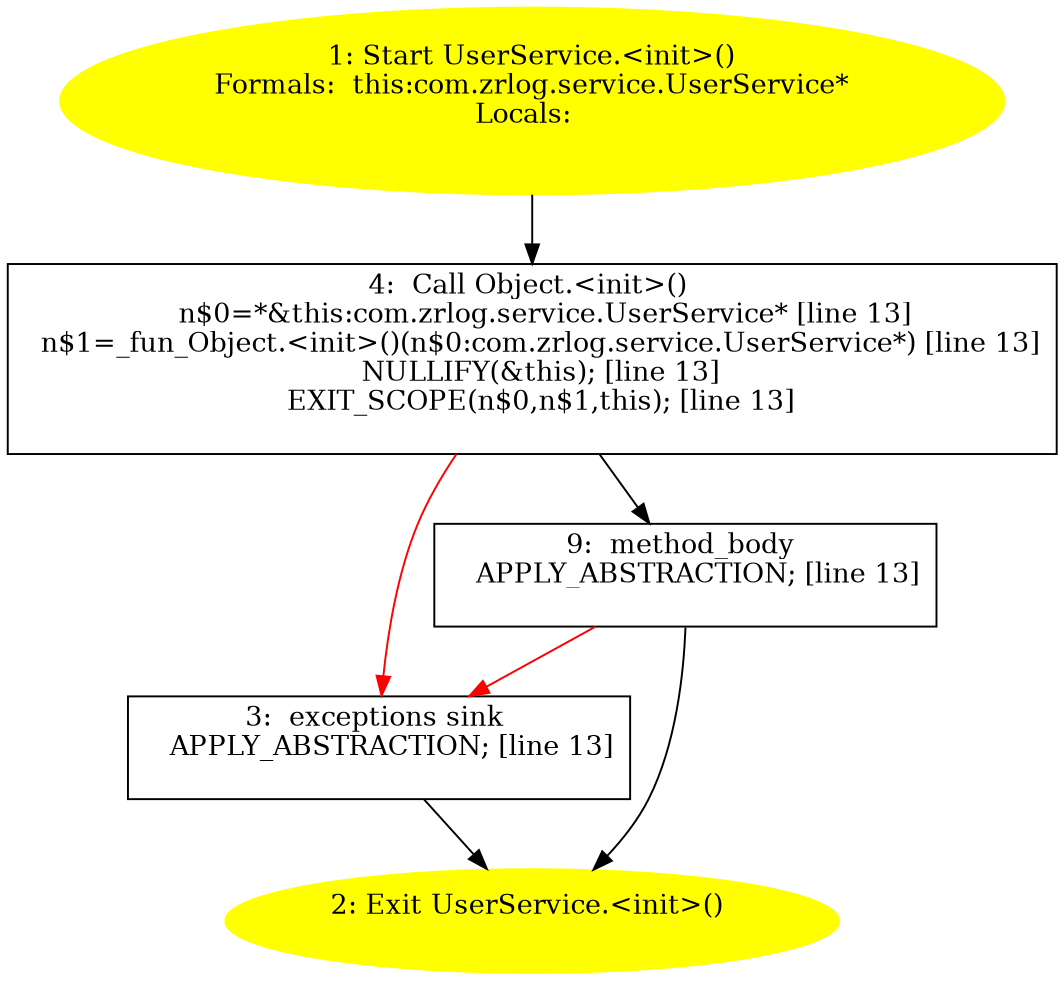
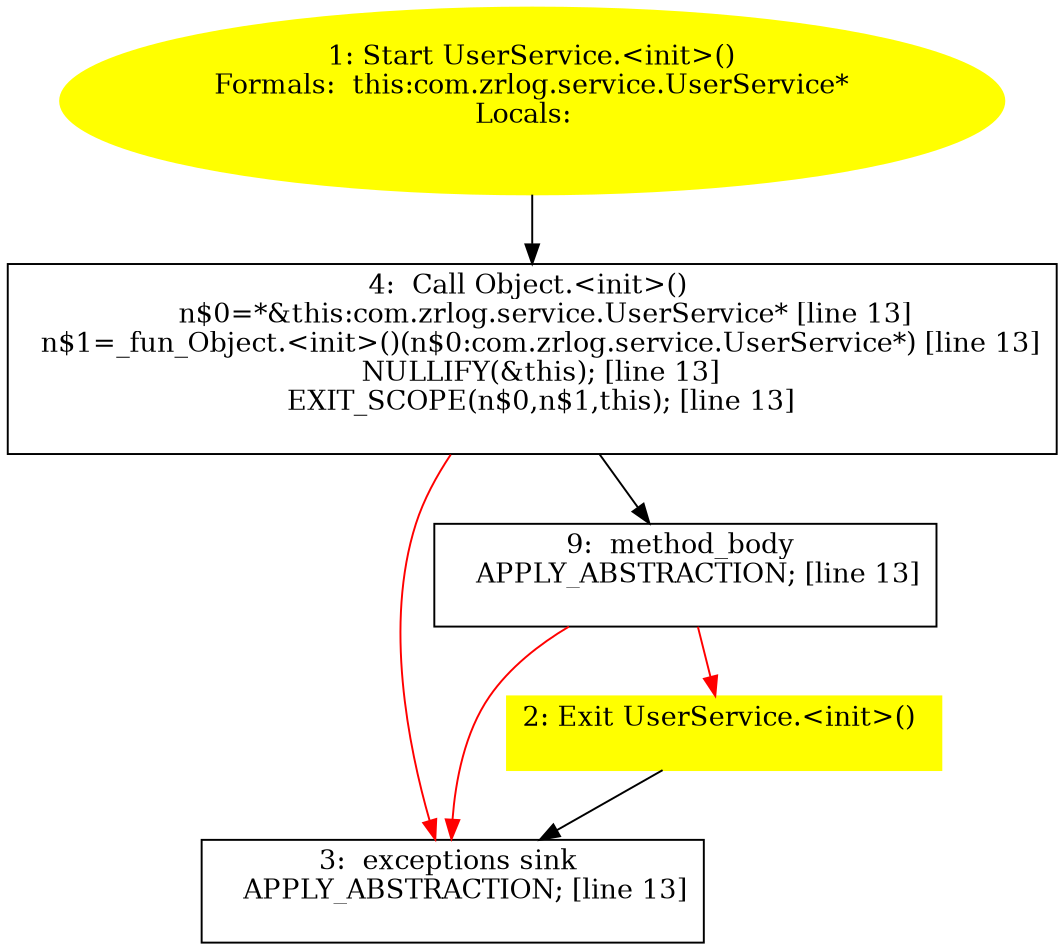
(667, 749) -> (704, 652)
(449, 827) -> (610, 800)
(532, 921) -> (724, 733)
